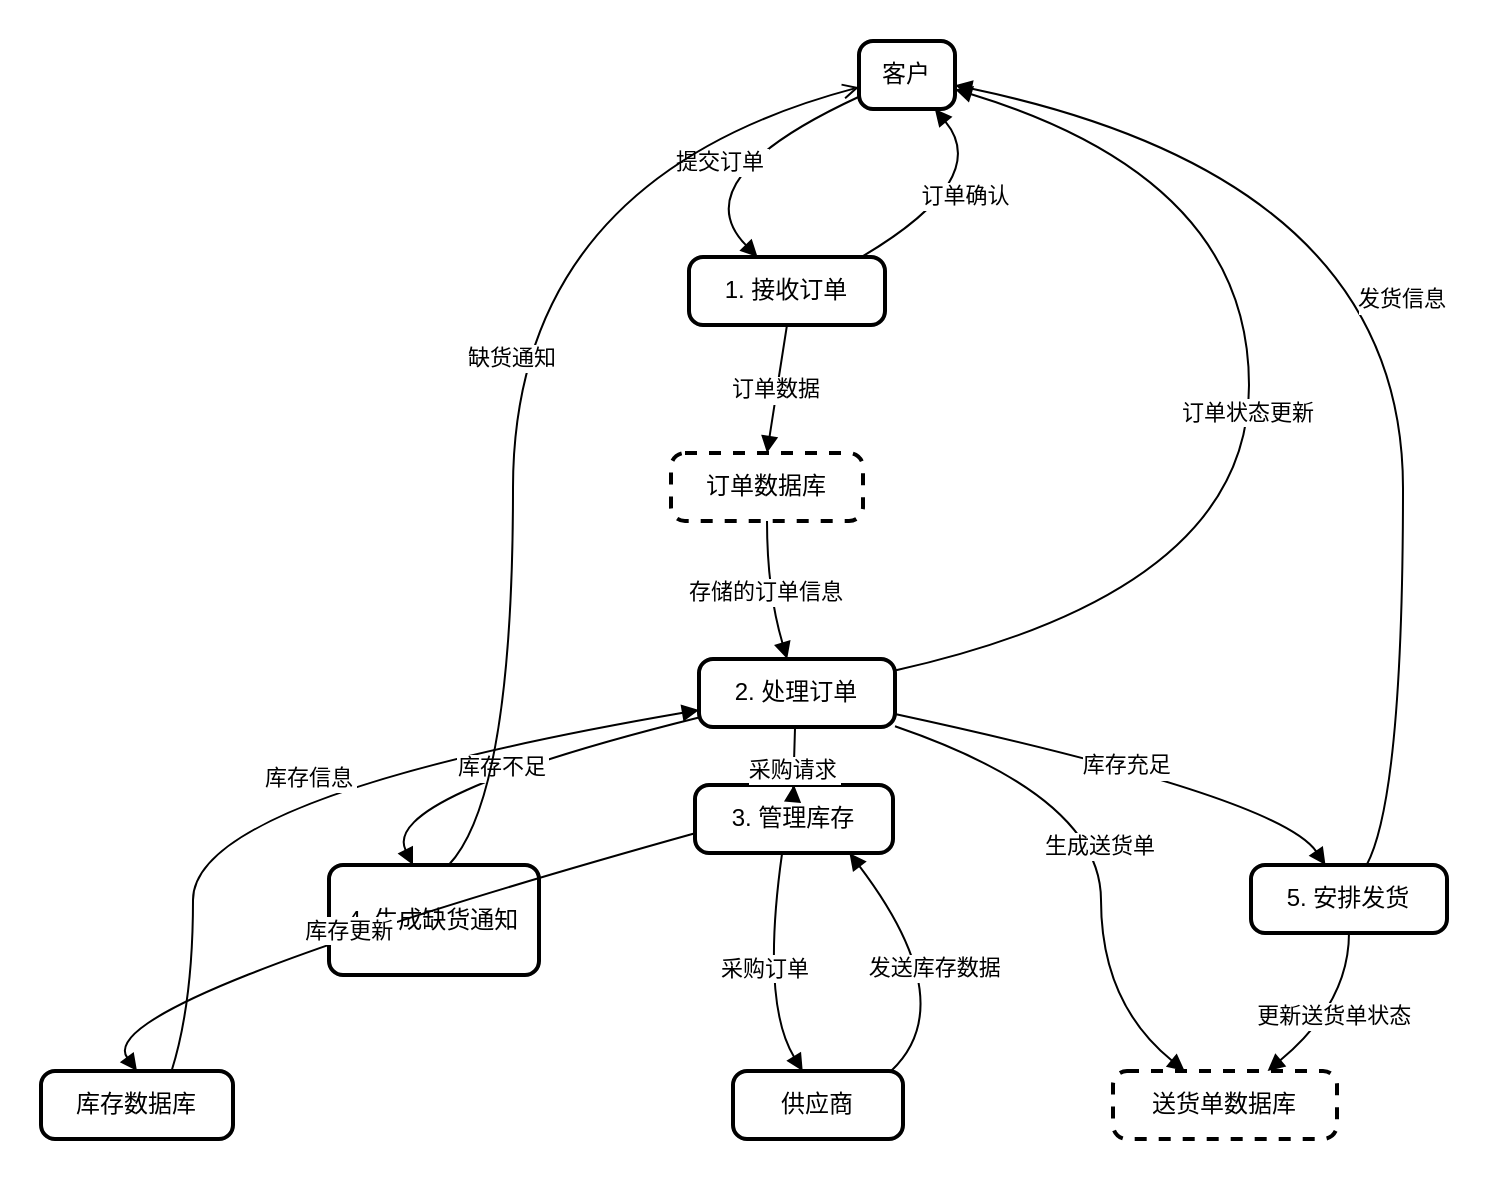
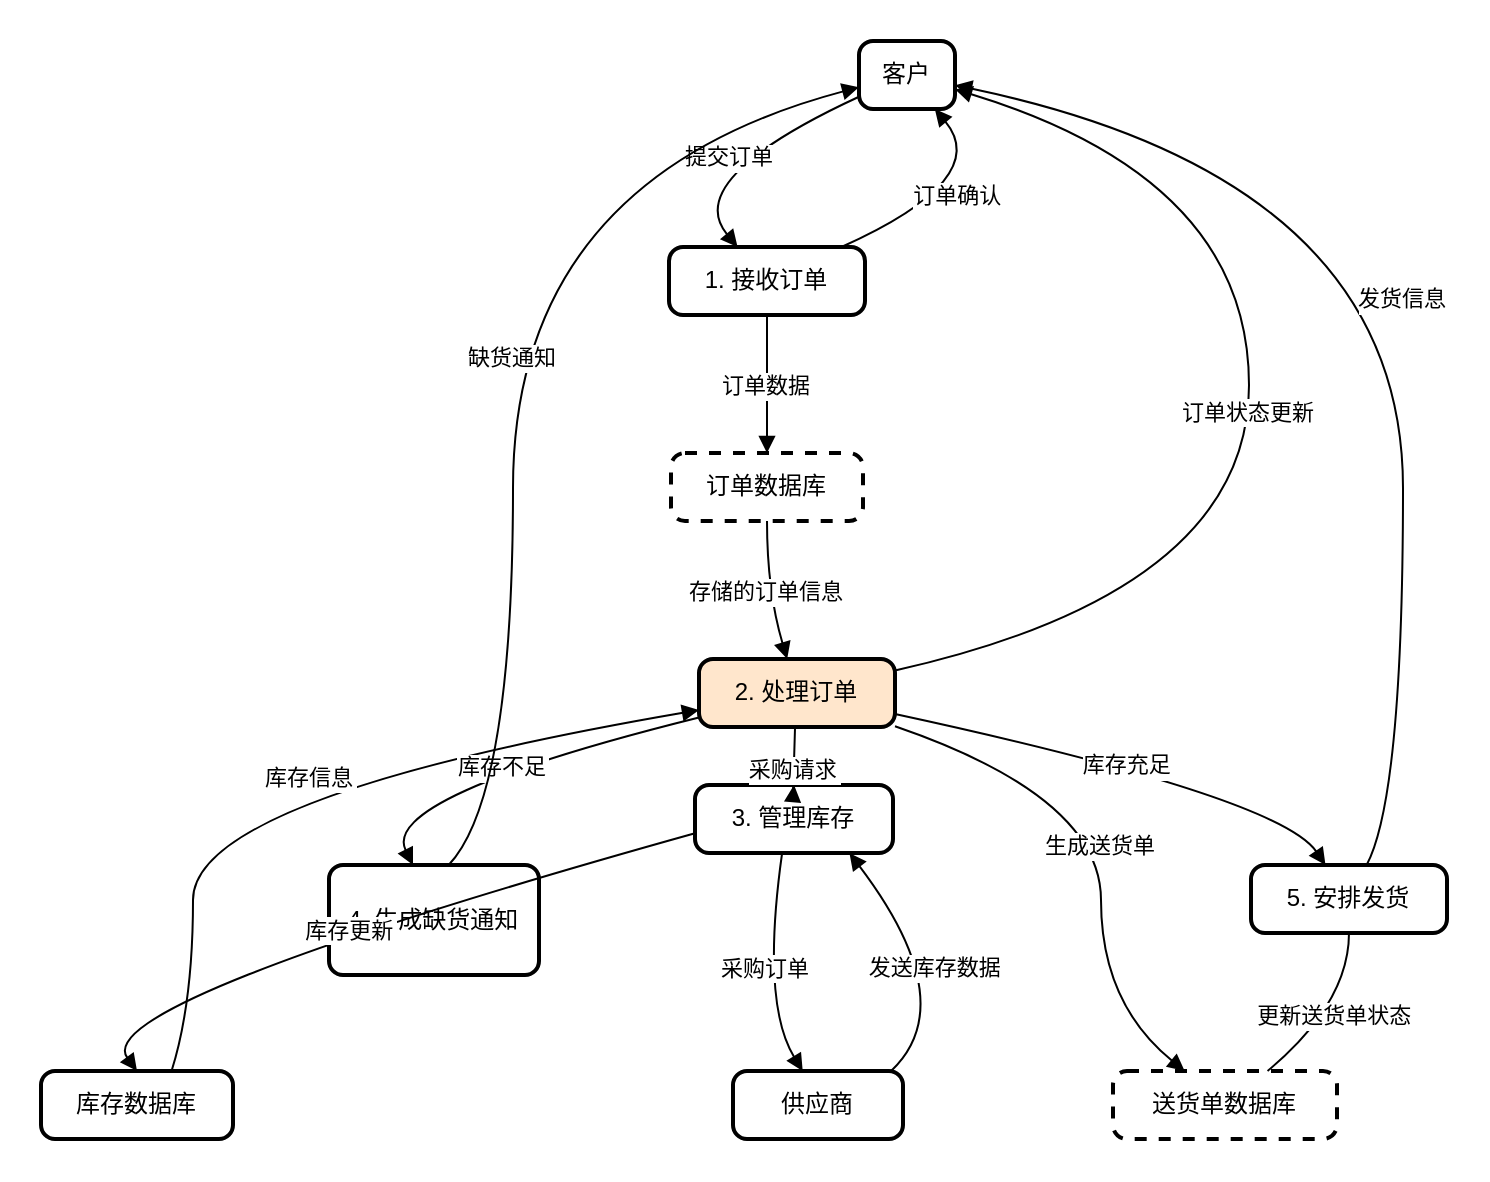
(847, 91) -> (841, 92)
(787, 291) -> (767, 281)
(797, 693) -> (797, 693)
(1297, 1045) -> (1290, 1051)
